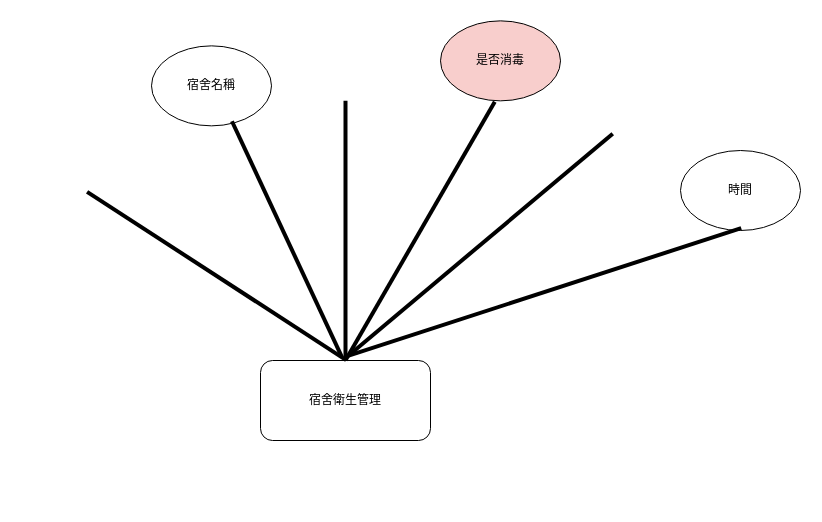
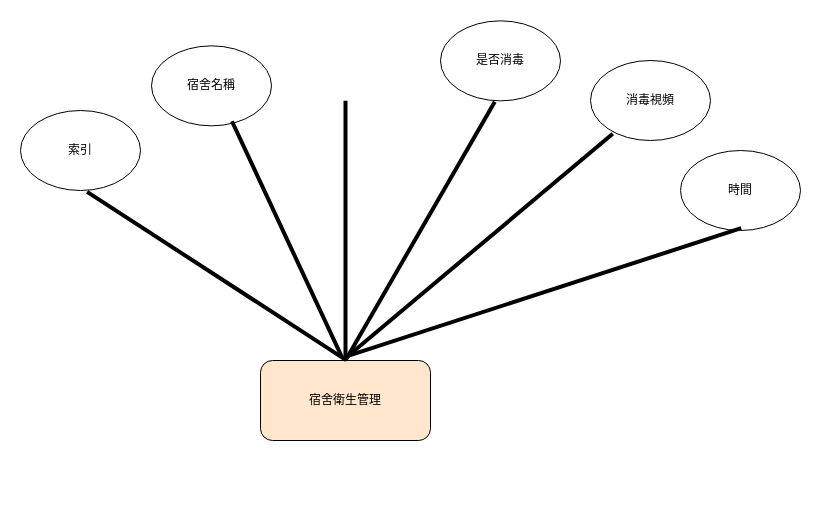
(501, 61) -> (501, 61)
none -> (651, 101)
none -> (81, 151)
(346, 401) -> (346, 401)
